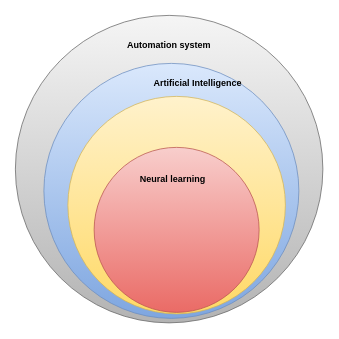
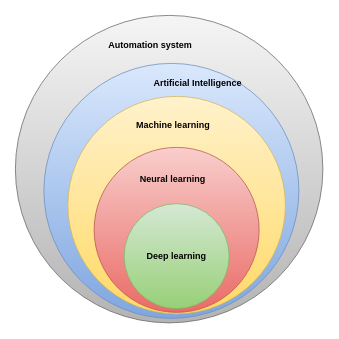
(169, 45) -> (150, 45)
none -> (173, 126)
none -> (177, 256)
